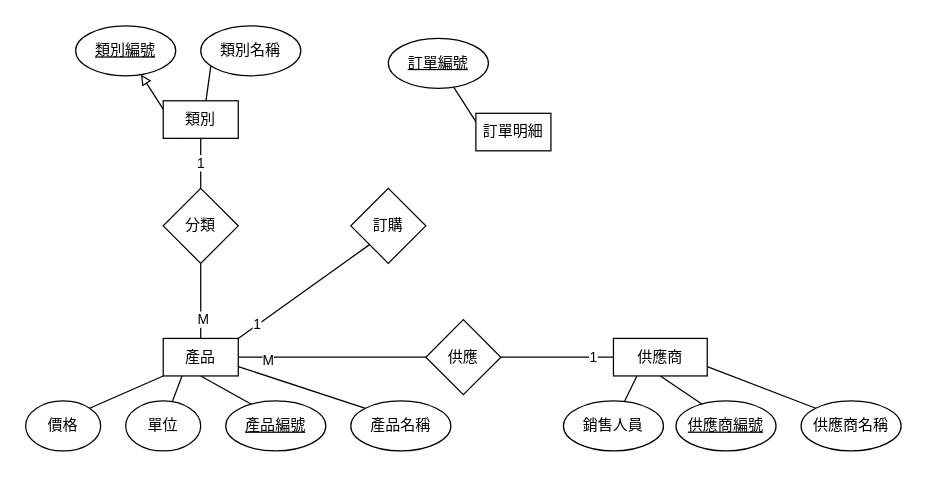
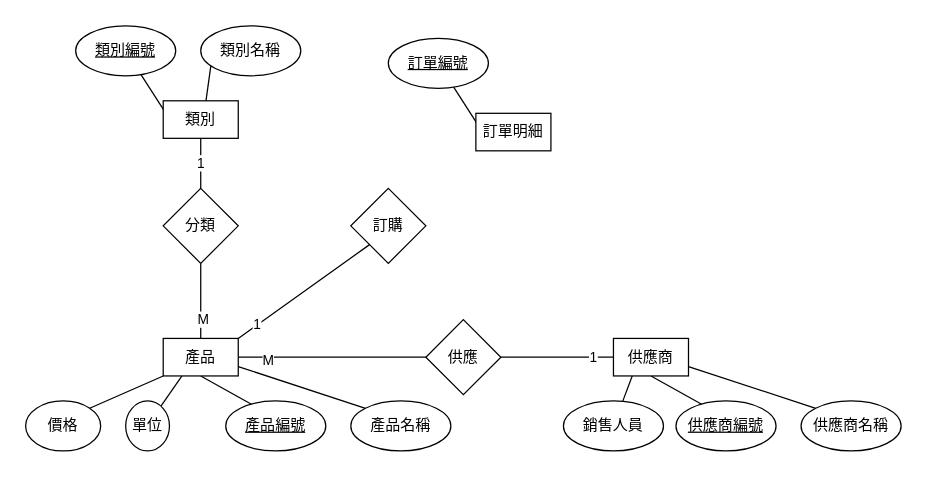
(147, 84) -> (144, 80)
(660, 357) -> (651, 357)
(163, 426) -> (148, 426)
